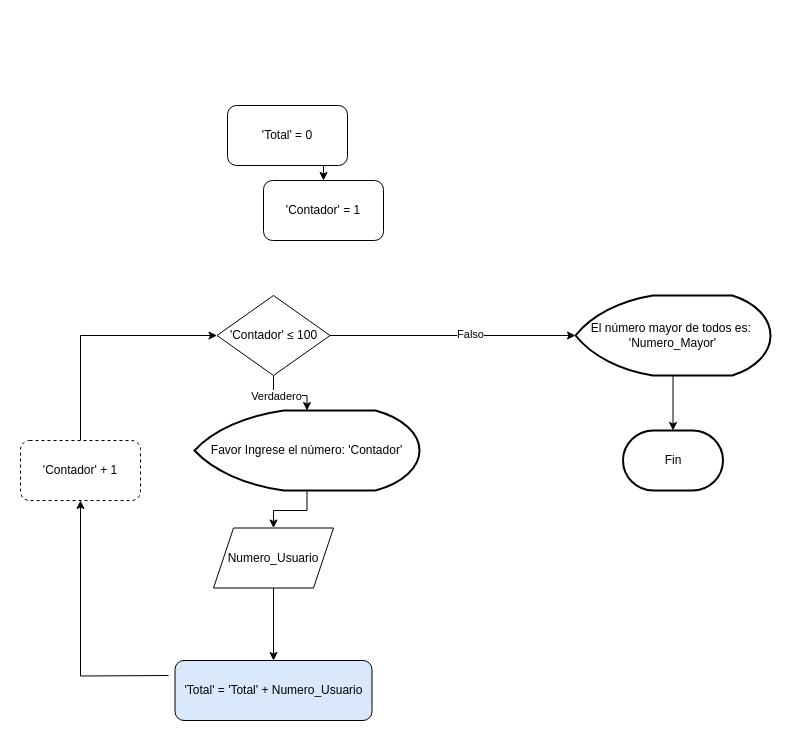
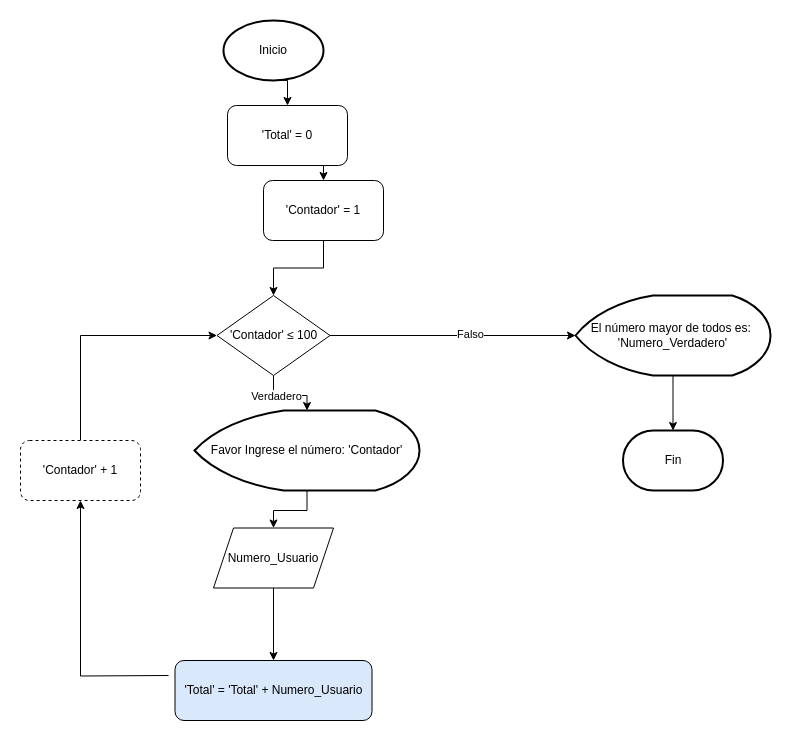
none -> (274, 51)
none -> (288, 83)
none -> (302, 268)
(673, 336) -> (673, 336)
